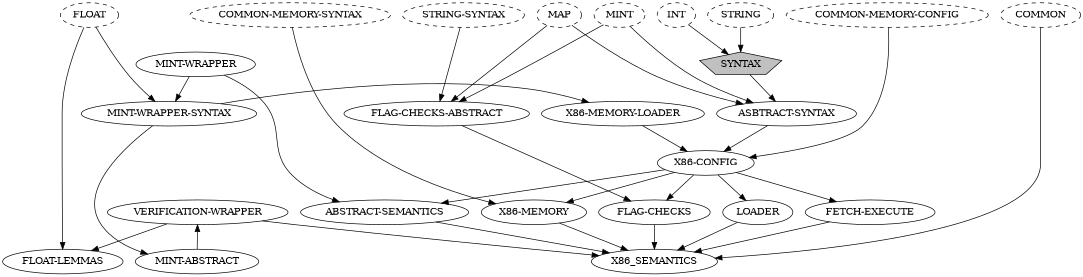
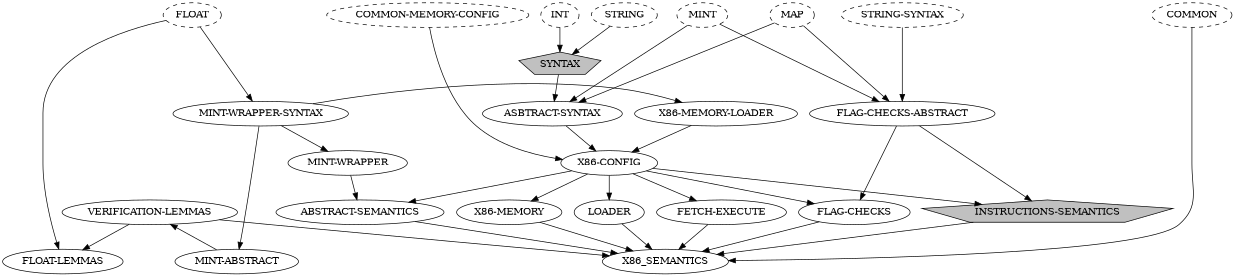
(290, 15) -> none
(184, 86) -> (301, 137)
(198, 212) -> (150, 212)
none -> (1047, 212)
